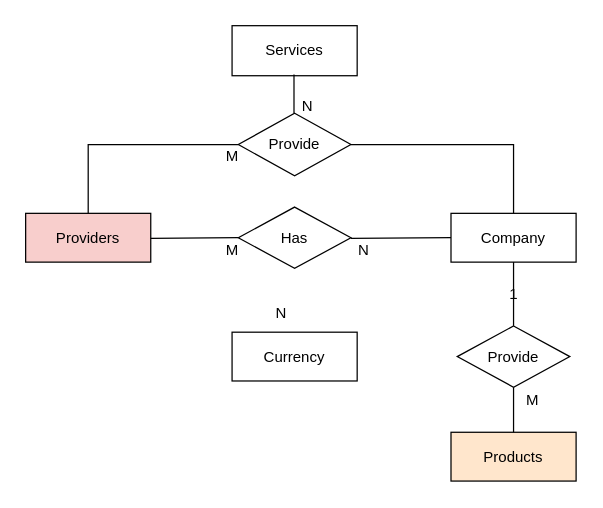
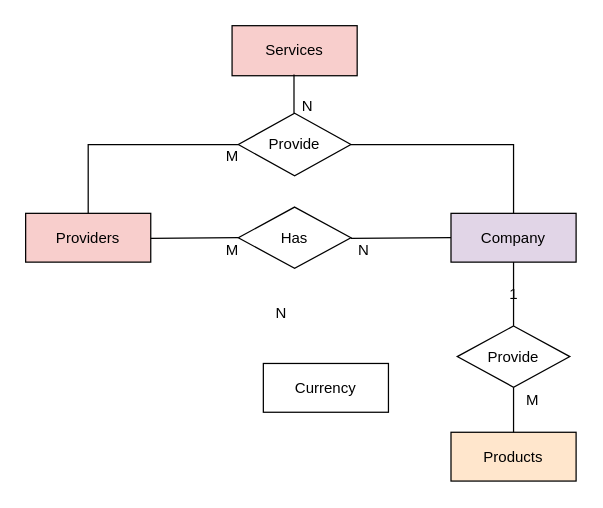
(294, 51) -> (294, 51)
(513, 238) -> (513, 238)
(294, 356) -> (326, 388)
